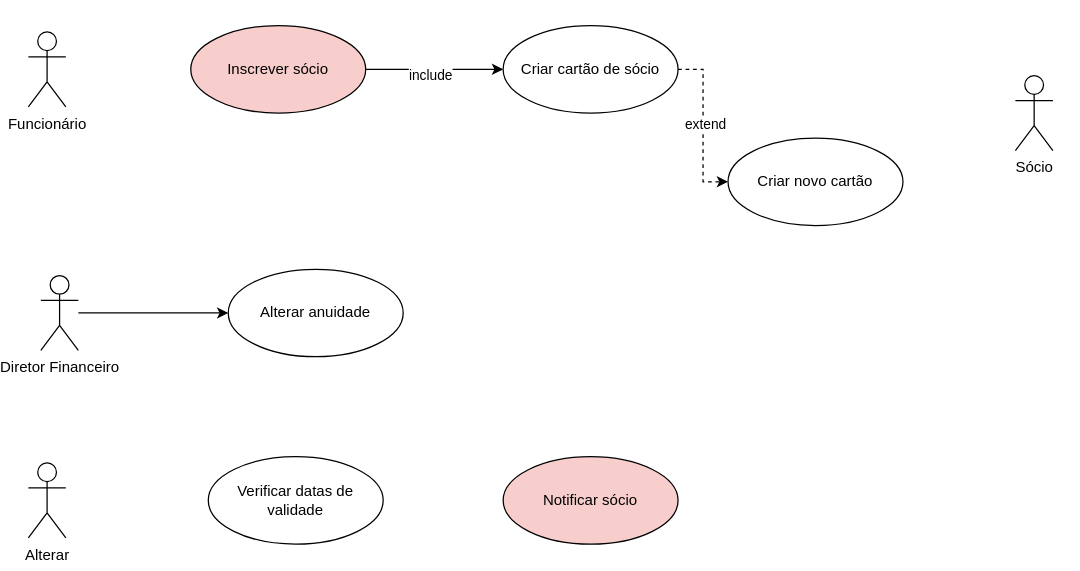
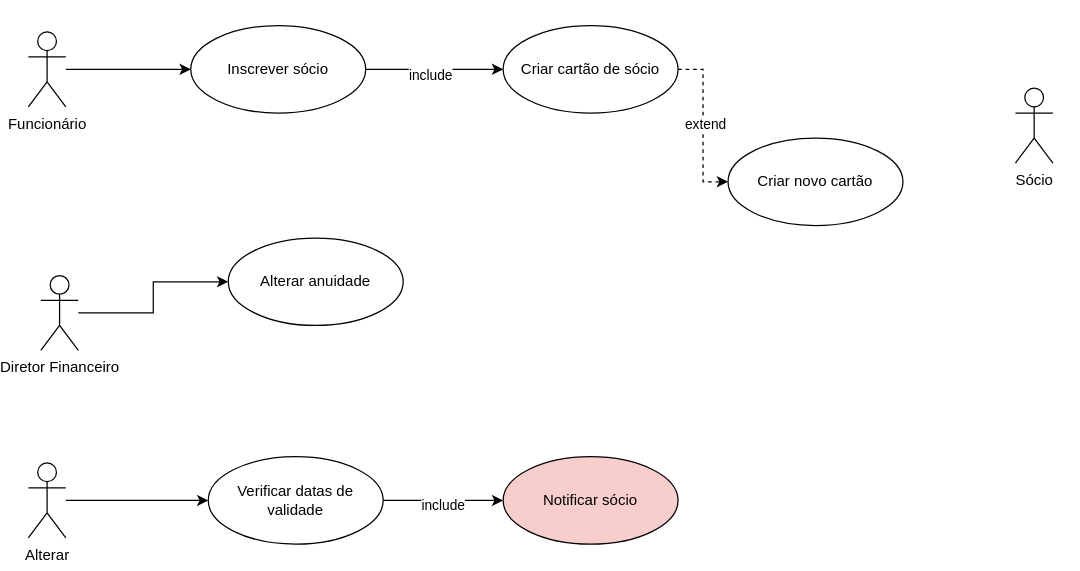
none -> (124, 69)
(278, 69) -> (278, 69)
(1034, 113) -> (1034, 126)
(316, 313) -> (316, 282)
none -> (133, 501)
none -> (439, 501)
